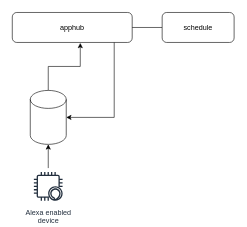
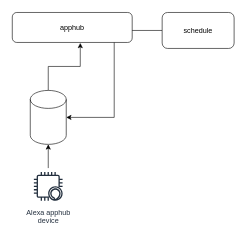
(198, 27) -> (198, 30)
(49, 217) -> (49, 217)
